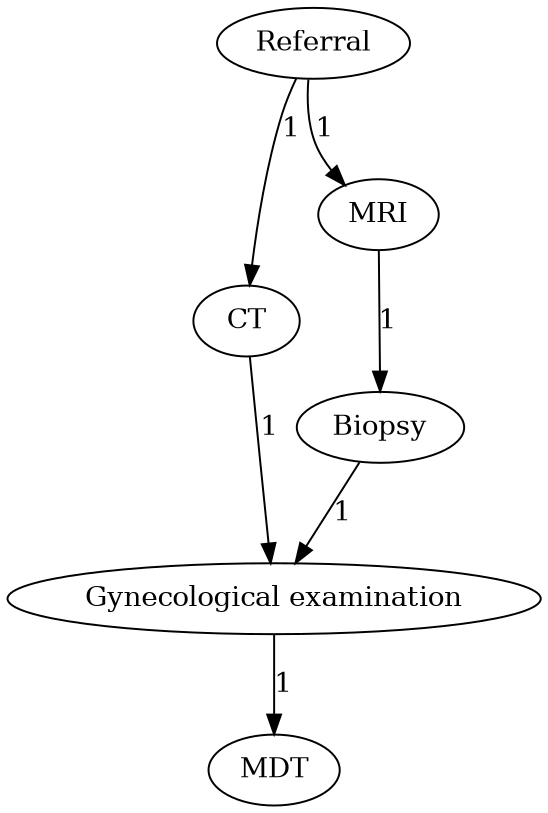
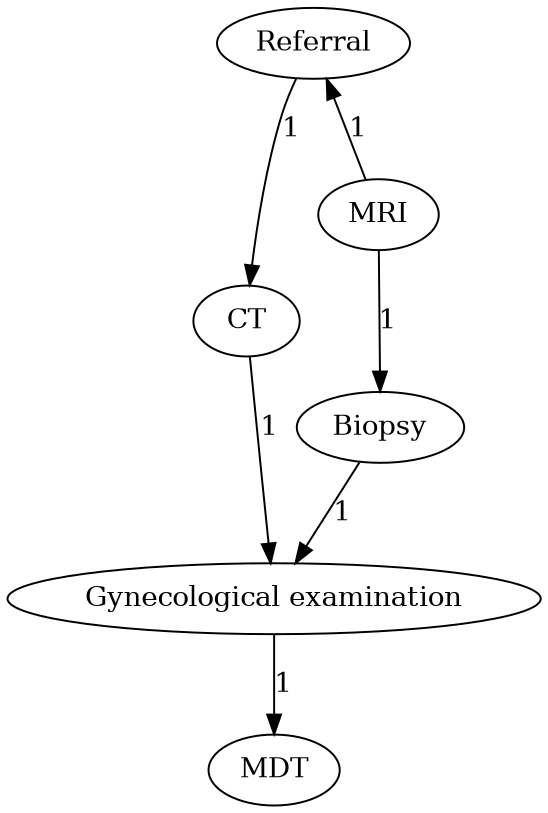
(311, 127) -> (350, 139)
